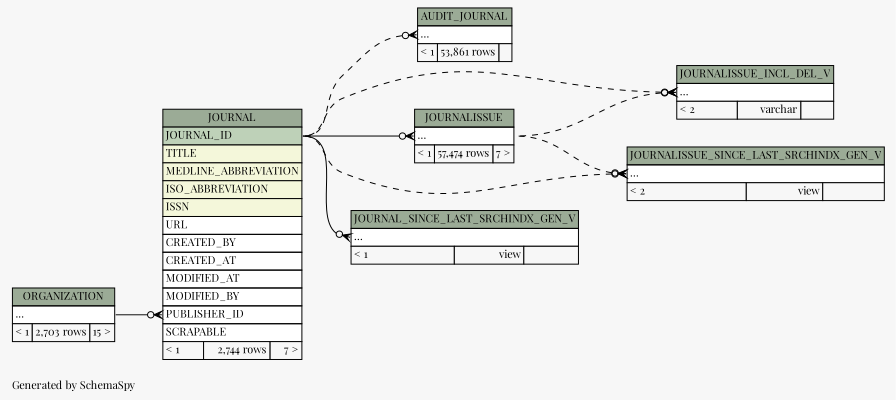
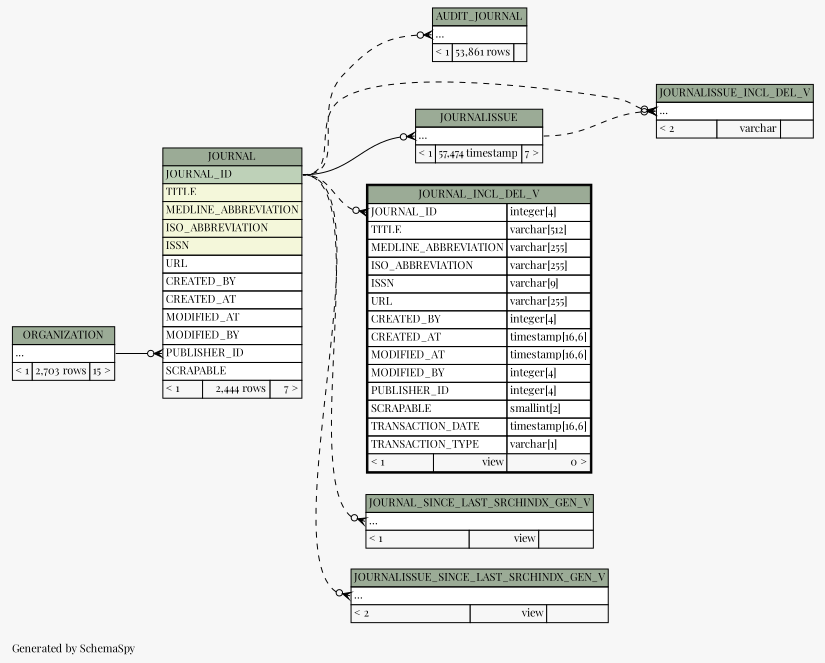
(564, 151) -> none
(464, 153) -> (479, 153)
(327, 179) -> (332, 395)
none -> (479, 329)
(242, 350) -> (241, 389)
